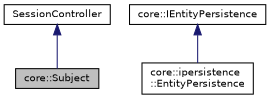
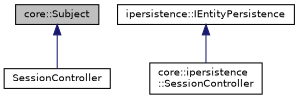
(198, 15) -> (206, 15)
(57, 52) -> (57, 52)
(198, 79) -> (206, 79)
